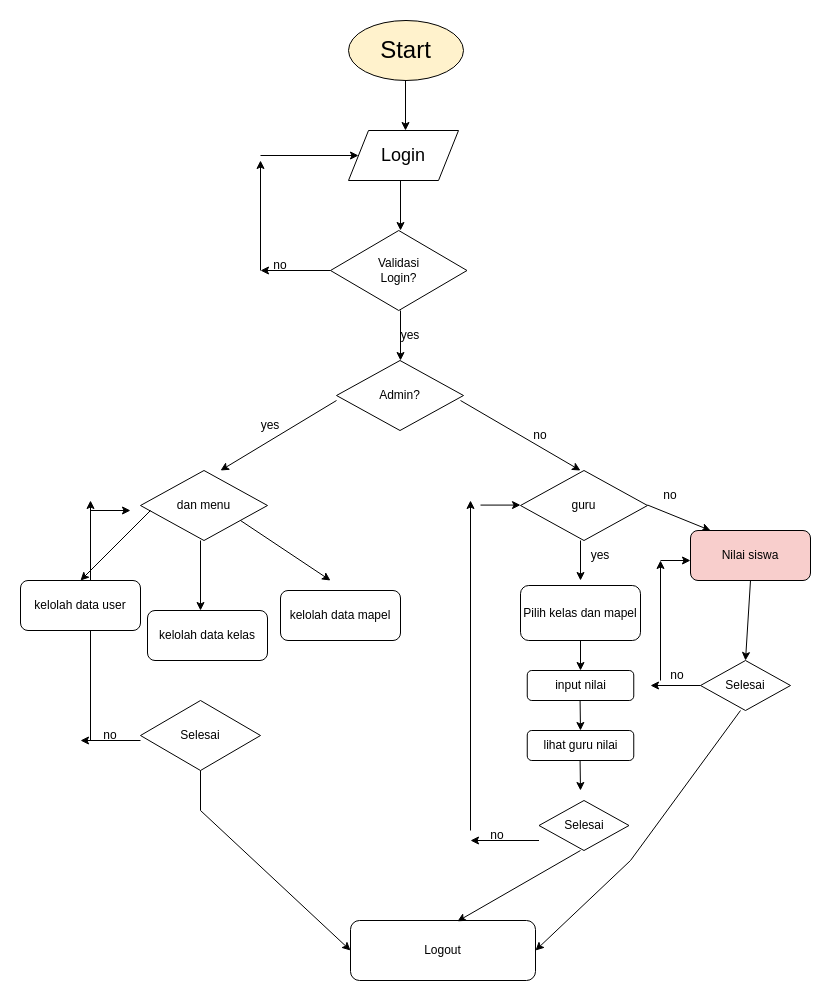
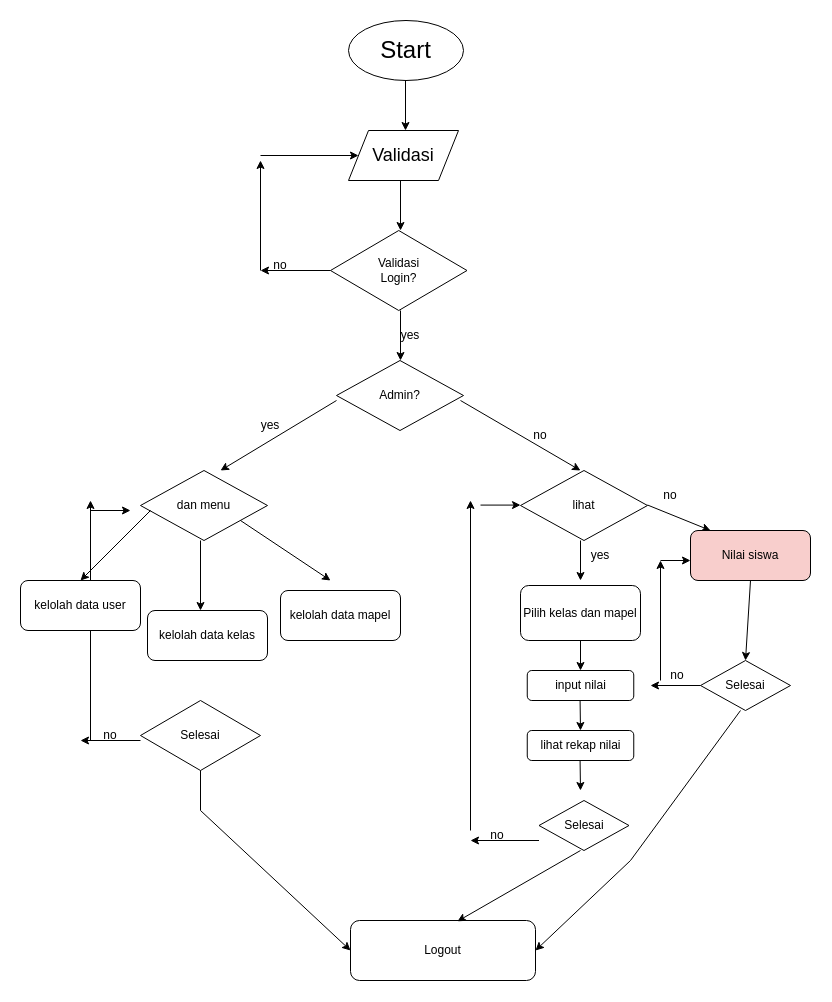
(406, 51) -> (406, 51)
(404, 156) -> (404, 156)
(584, 506) -> (584, 506)
(581, 746) -> (581, 746)
